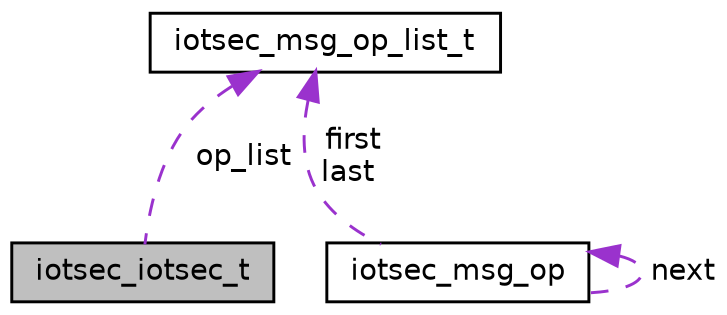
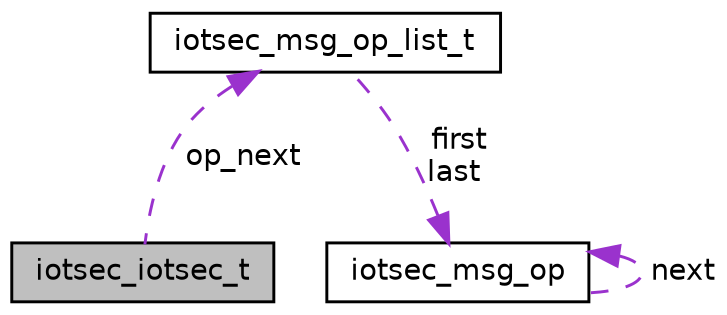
(240, 158) -> (240, 158)
(315, 187) -> (401, 139)
